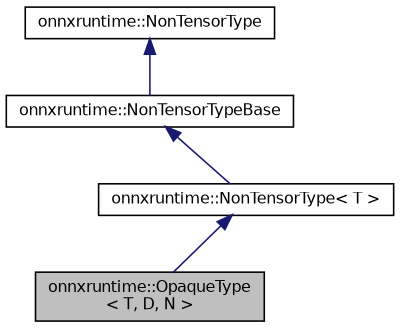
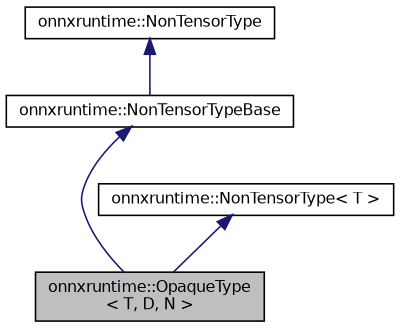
(204, 161) -> (82, 205)
